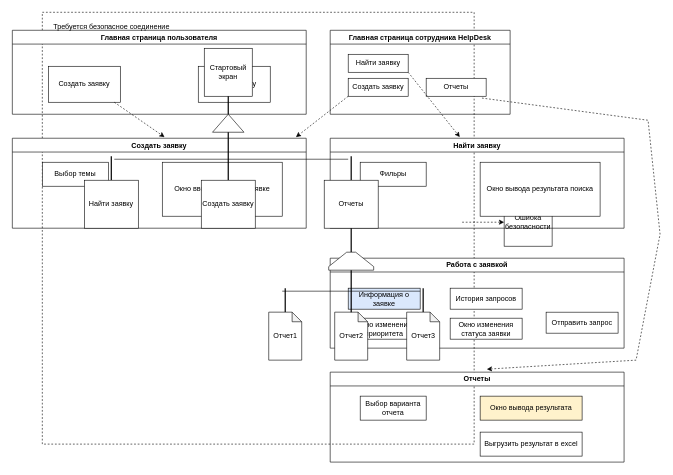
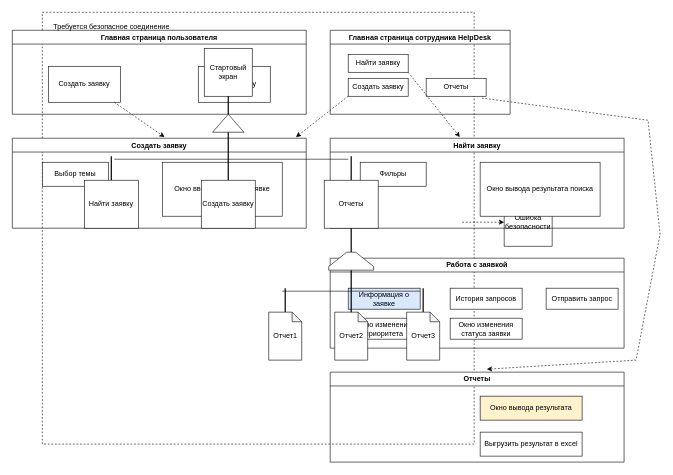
(582, 323) -> (582, 299)
(393, 408) -> none
